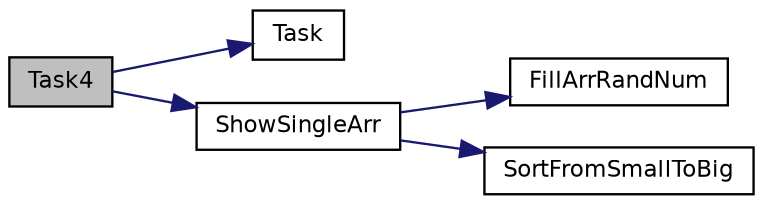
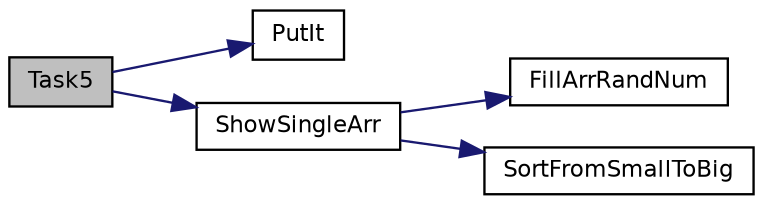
(298, 35) -> (298, 35)
(61, 82) -> (61, 82)
